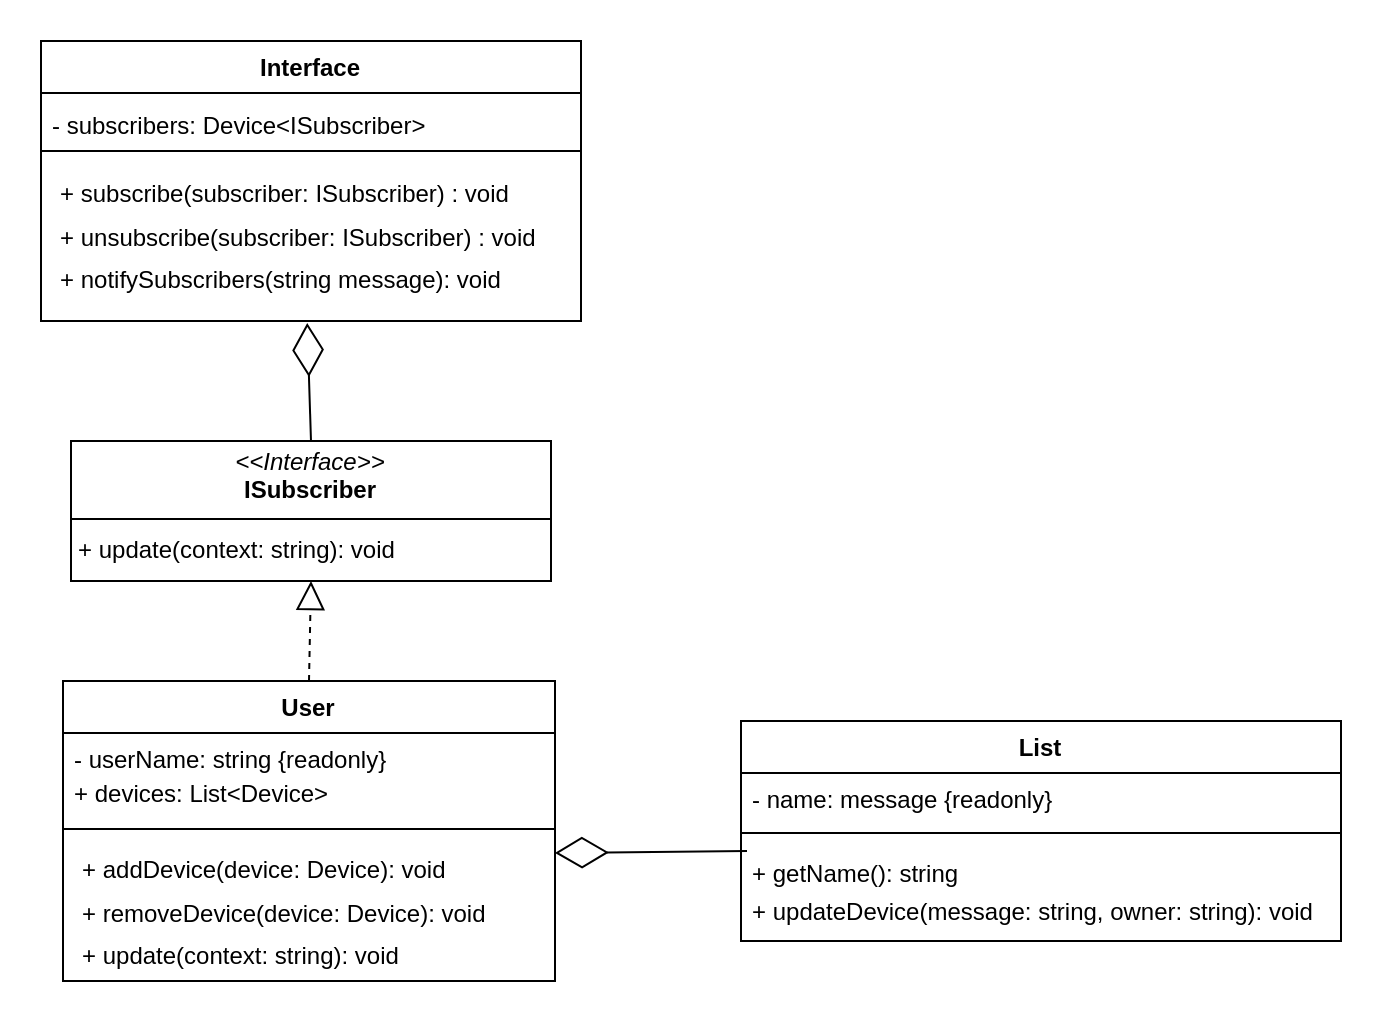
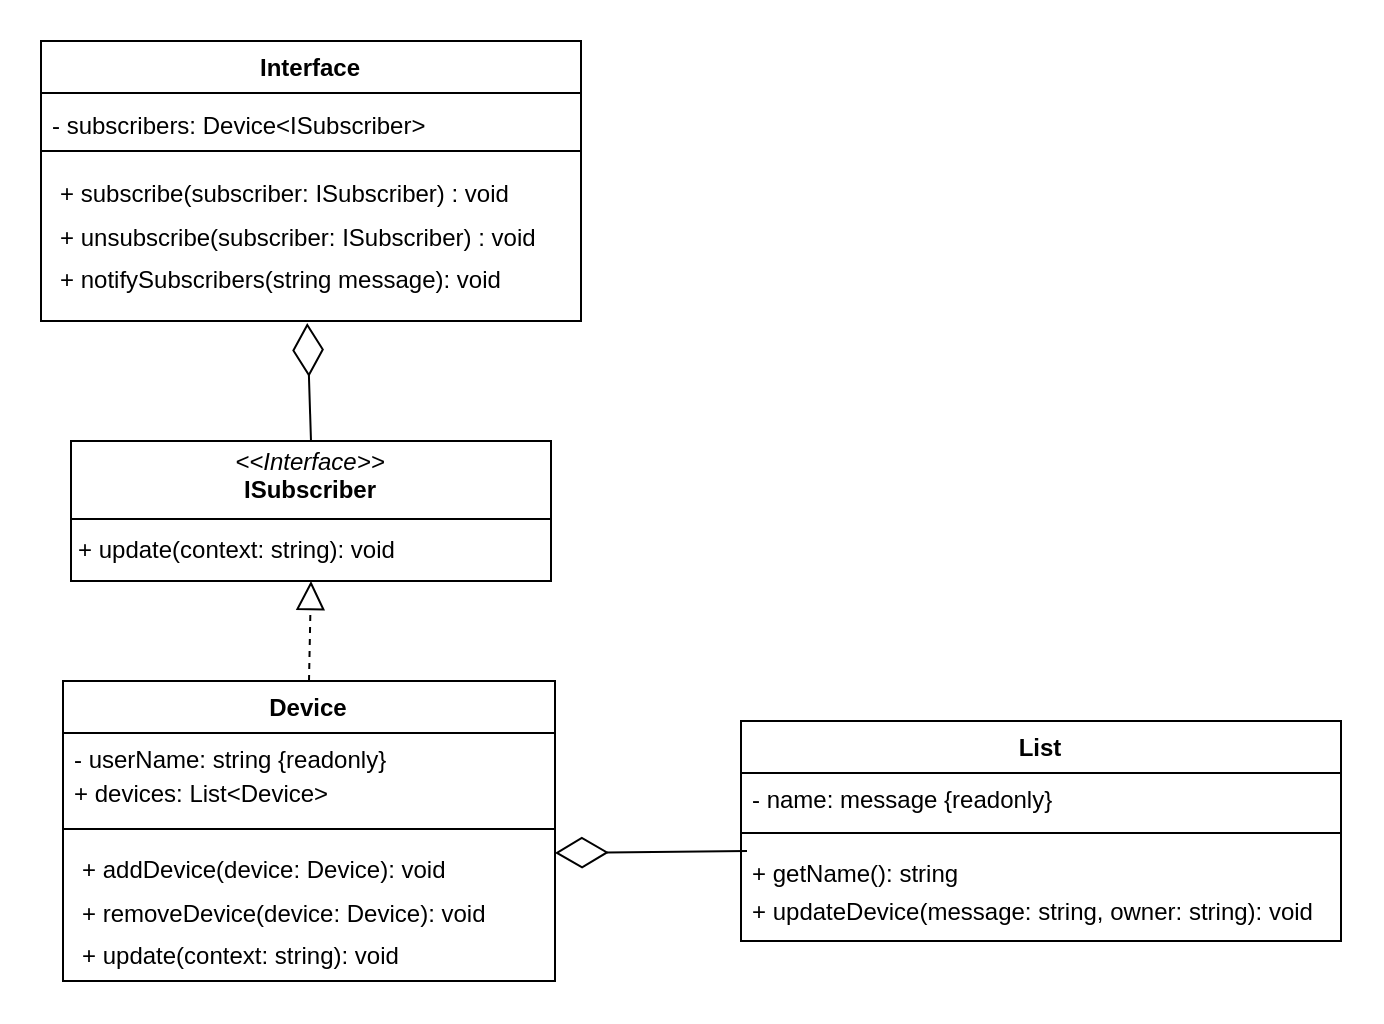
(309, 709) -> (309, 709)
